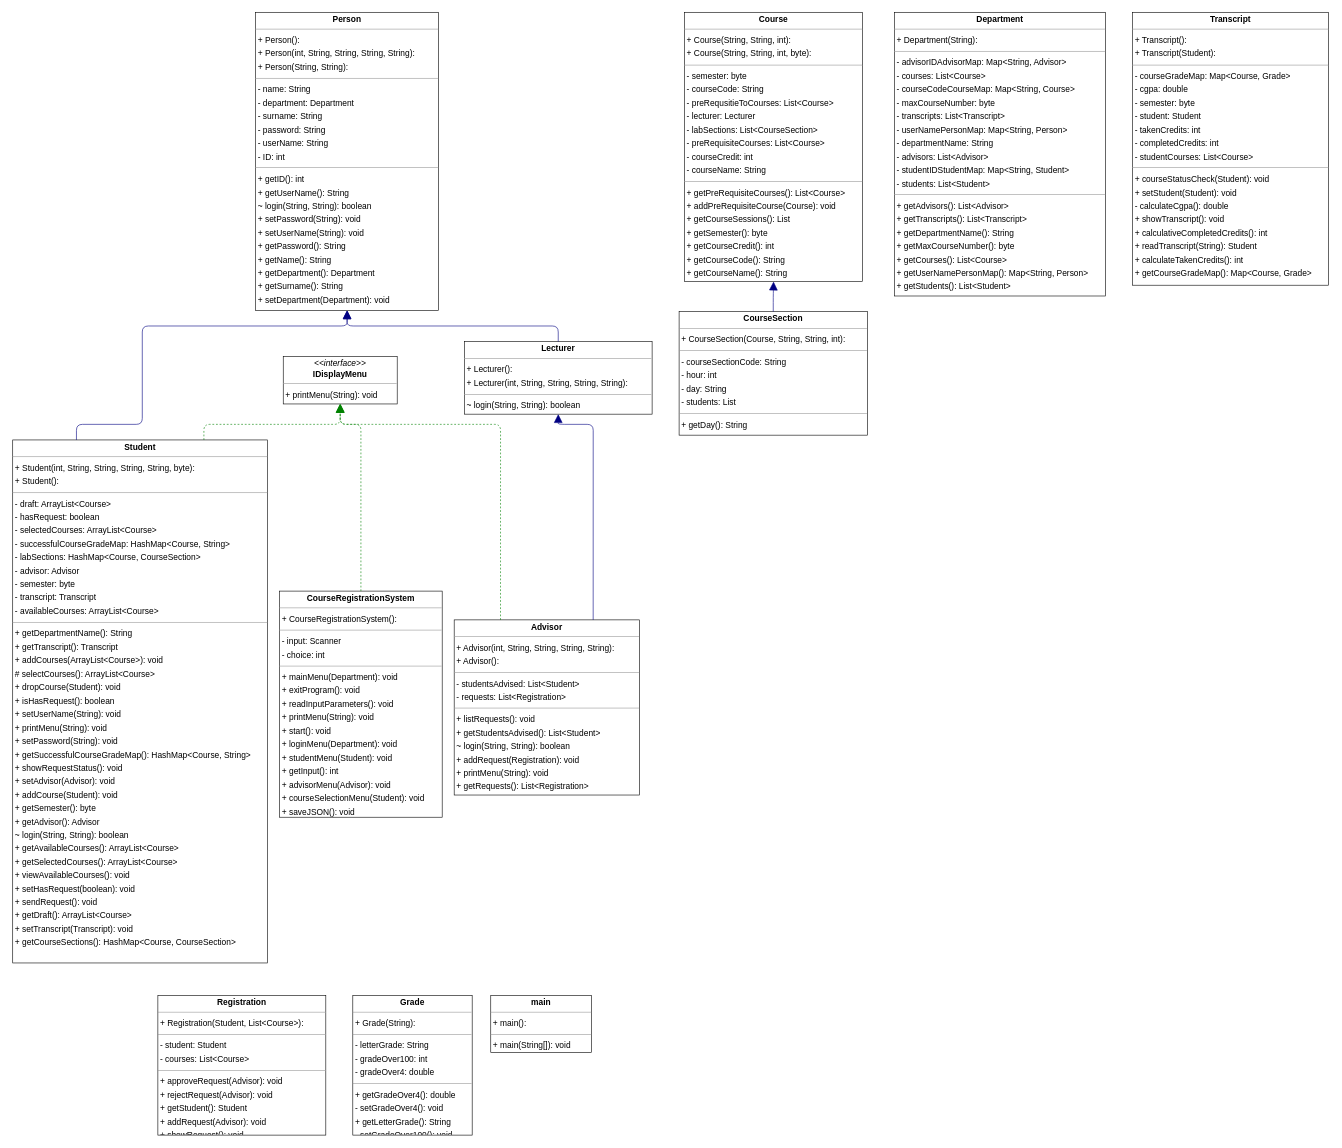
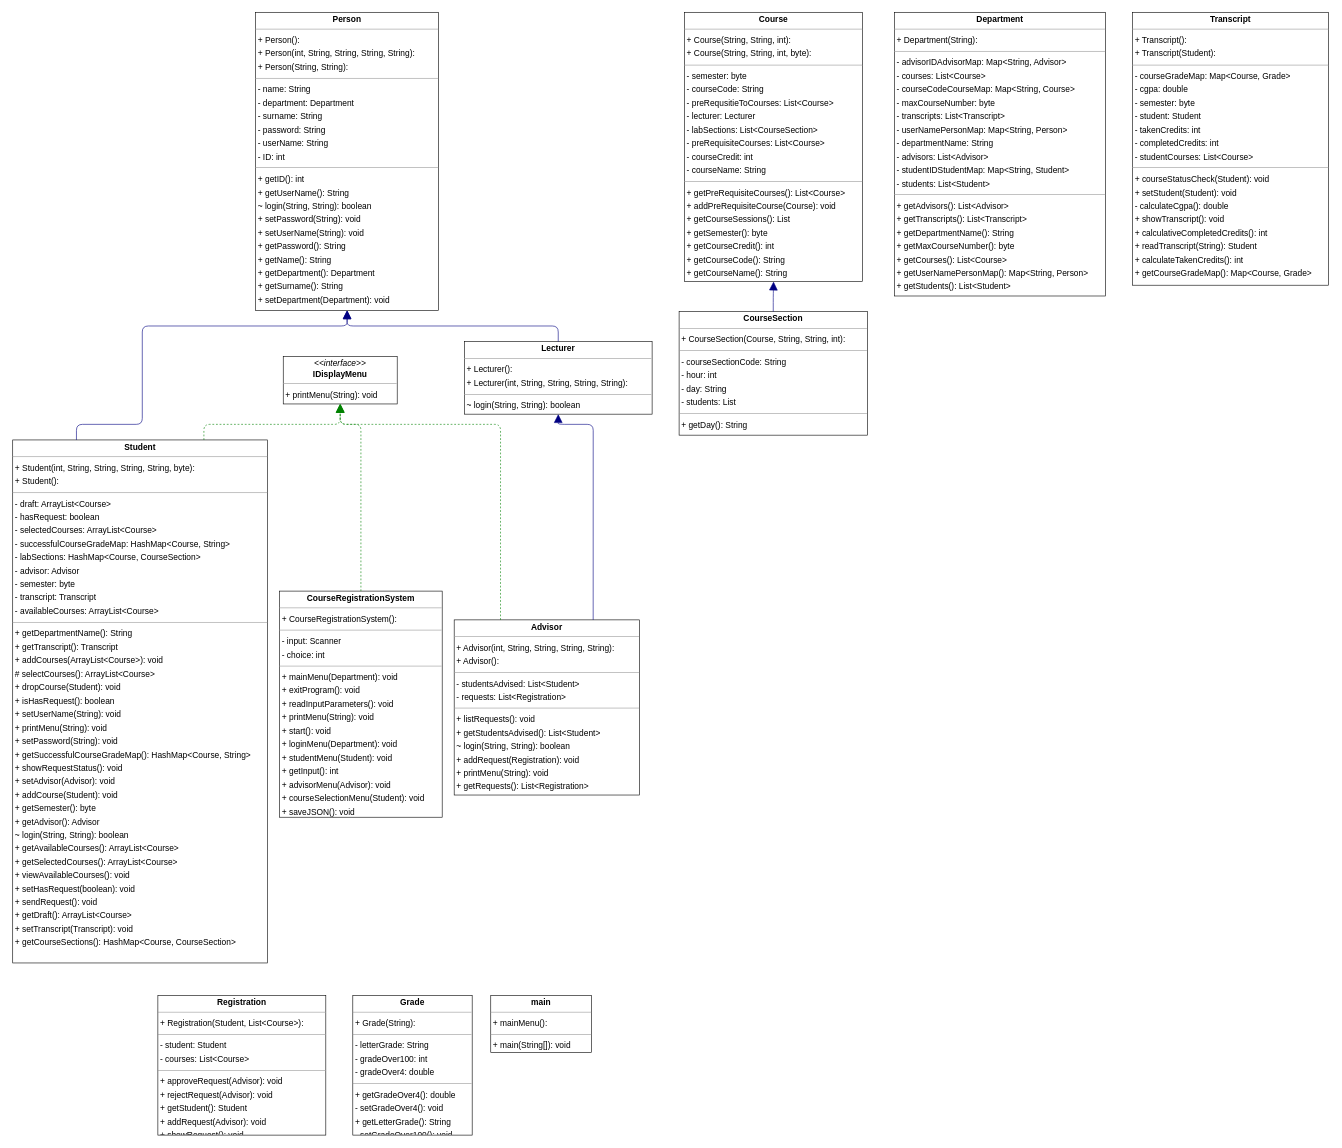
(536, 1011) -> (536, 1011)
